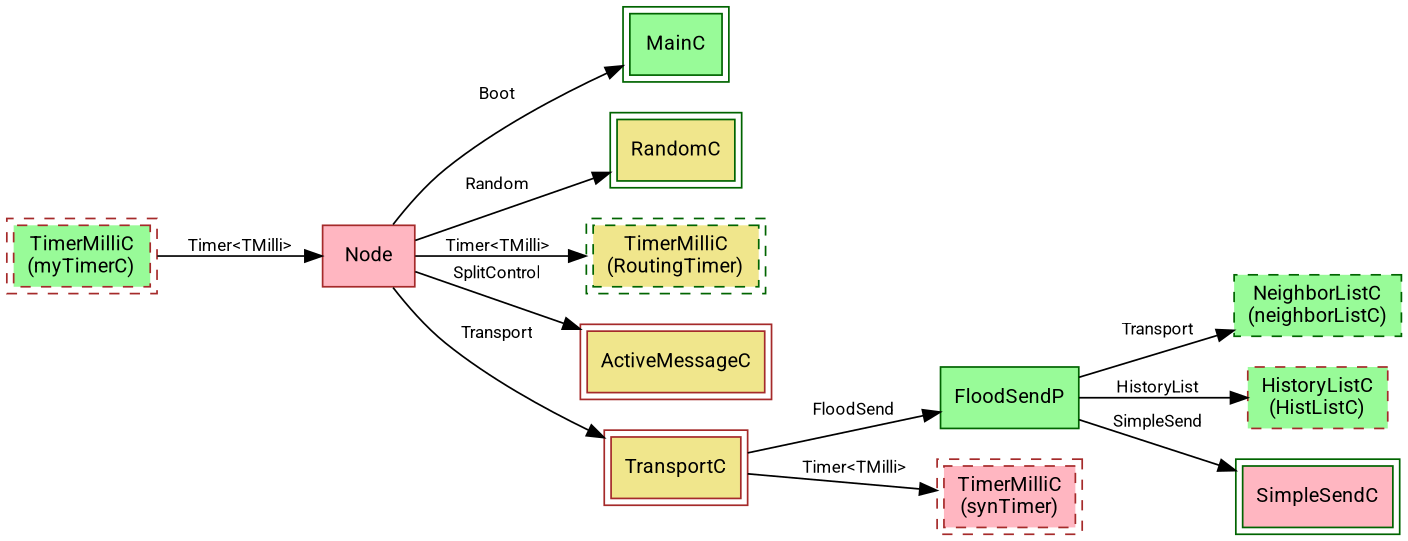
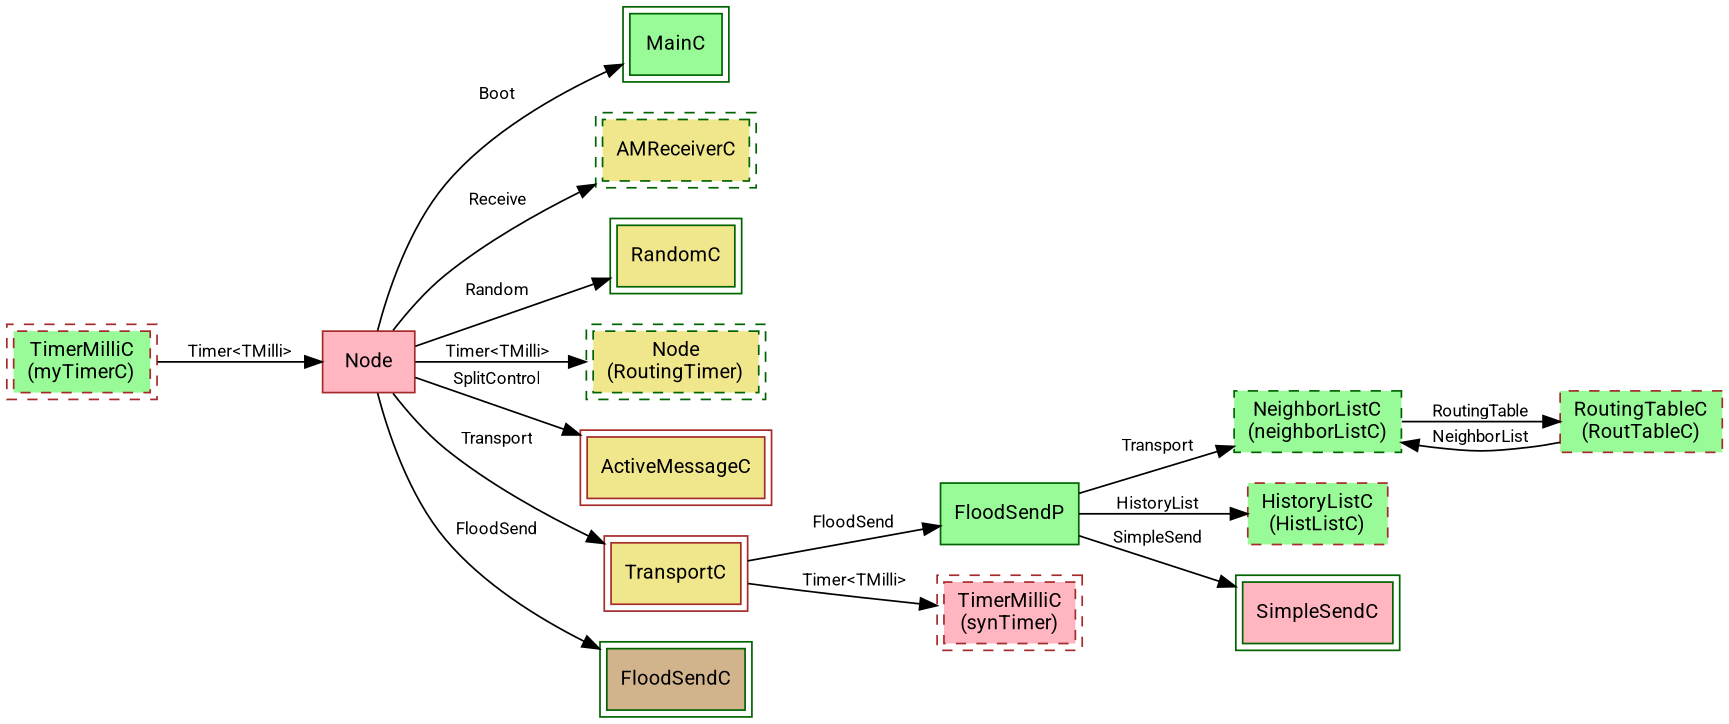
none -> (676, 150)
(676, 256) -> (676, 362)
none -> (1641, 422)
none -> (676, 679)
